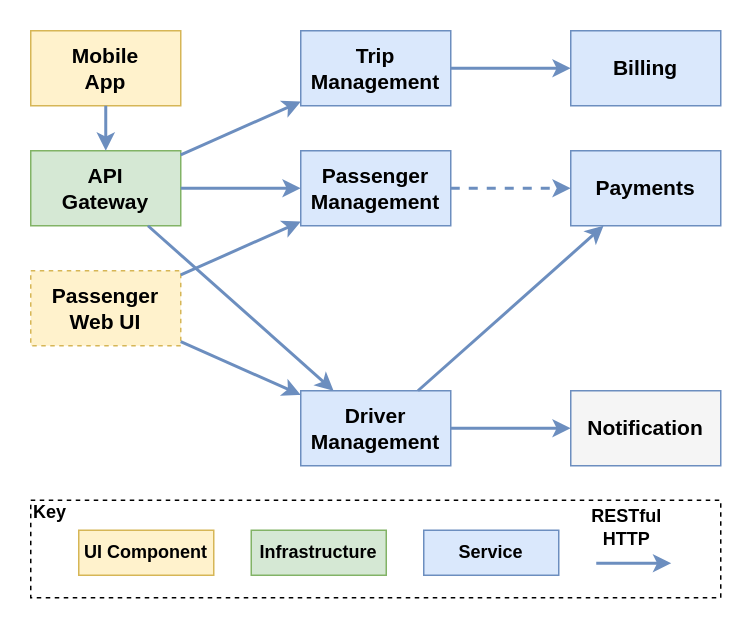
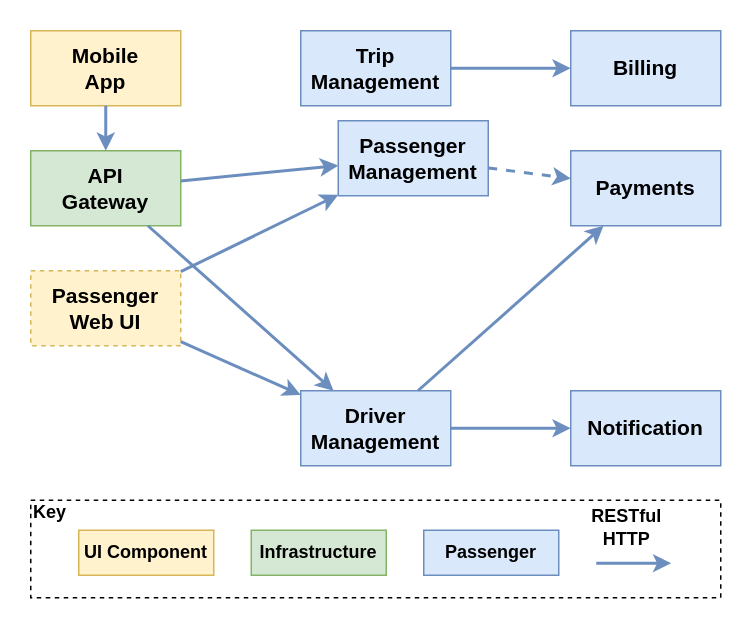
(235, 131) -> none
(376, 188) -> (413, 158)
(646, 428) -> (646, 428)
(491, 553) -> (491, 553)
